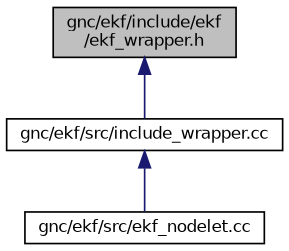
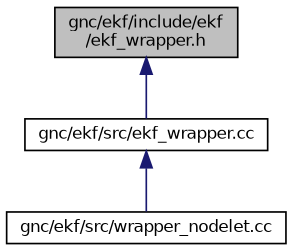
(145, 135) -> (146, 135)
(145, 228) -> (146, 228)
